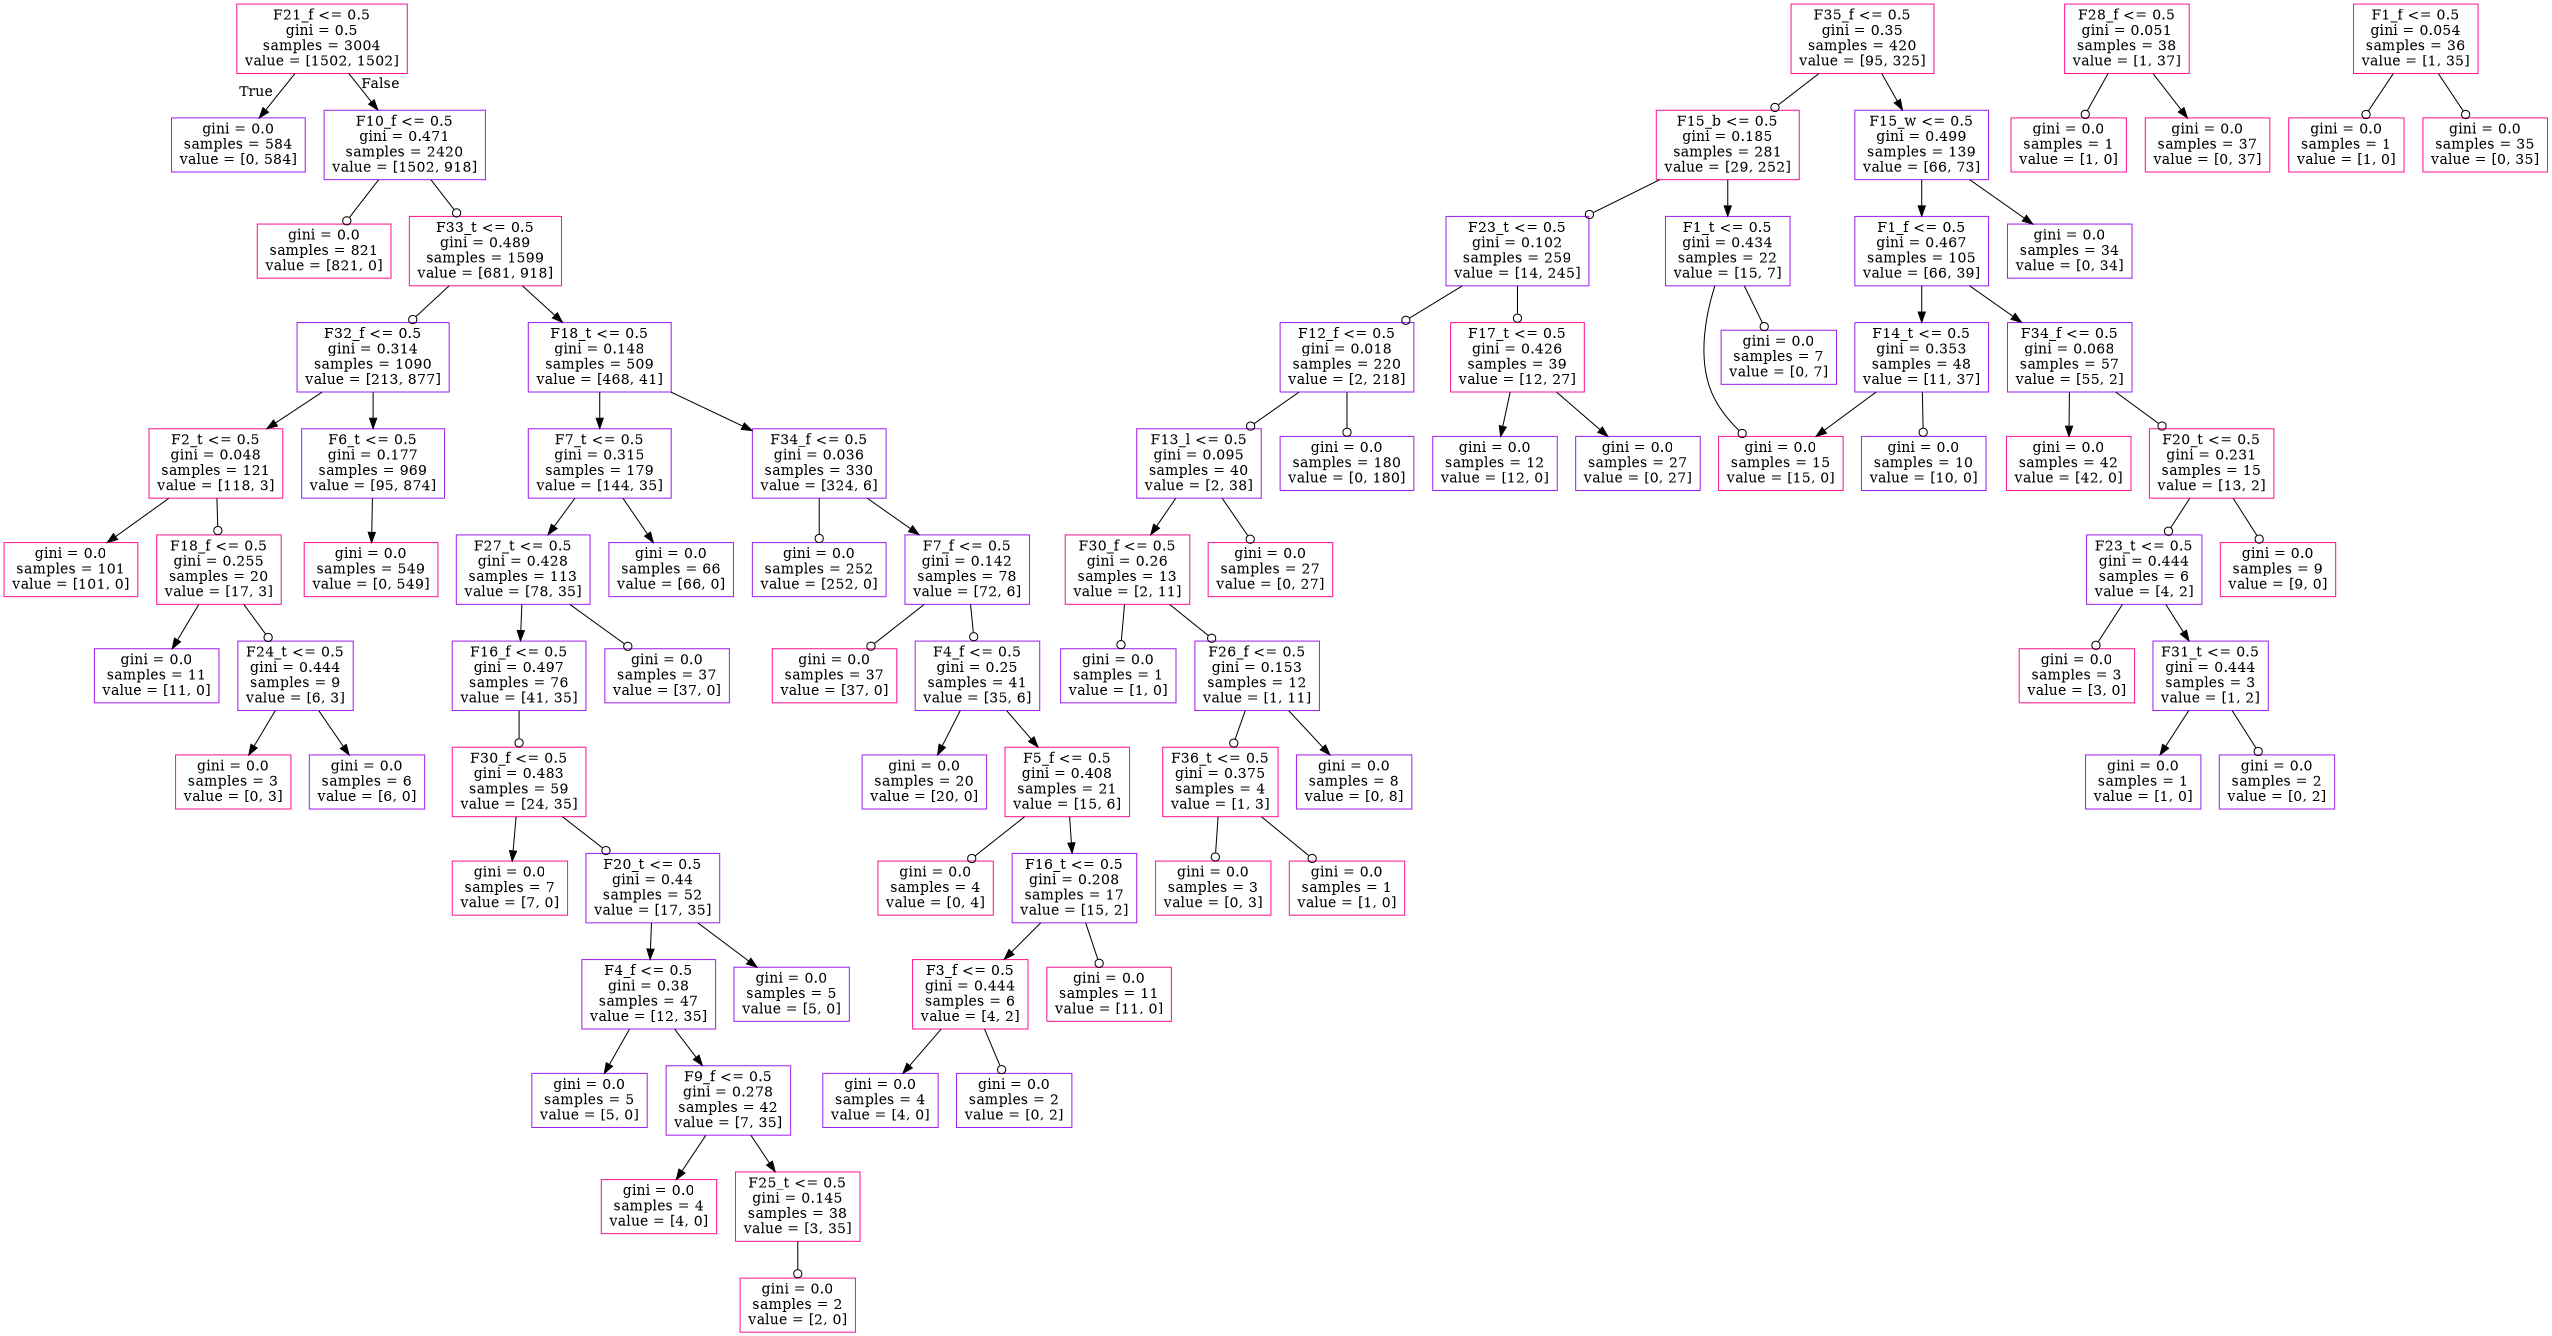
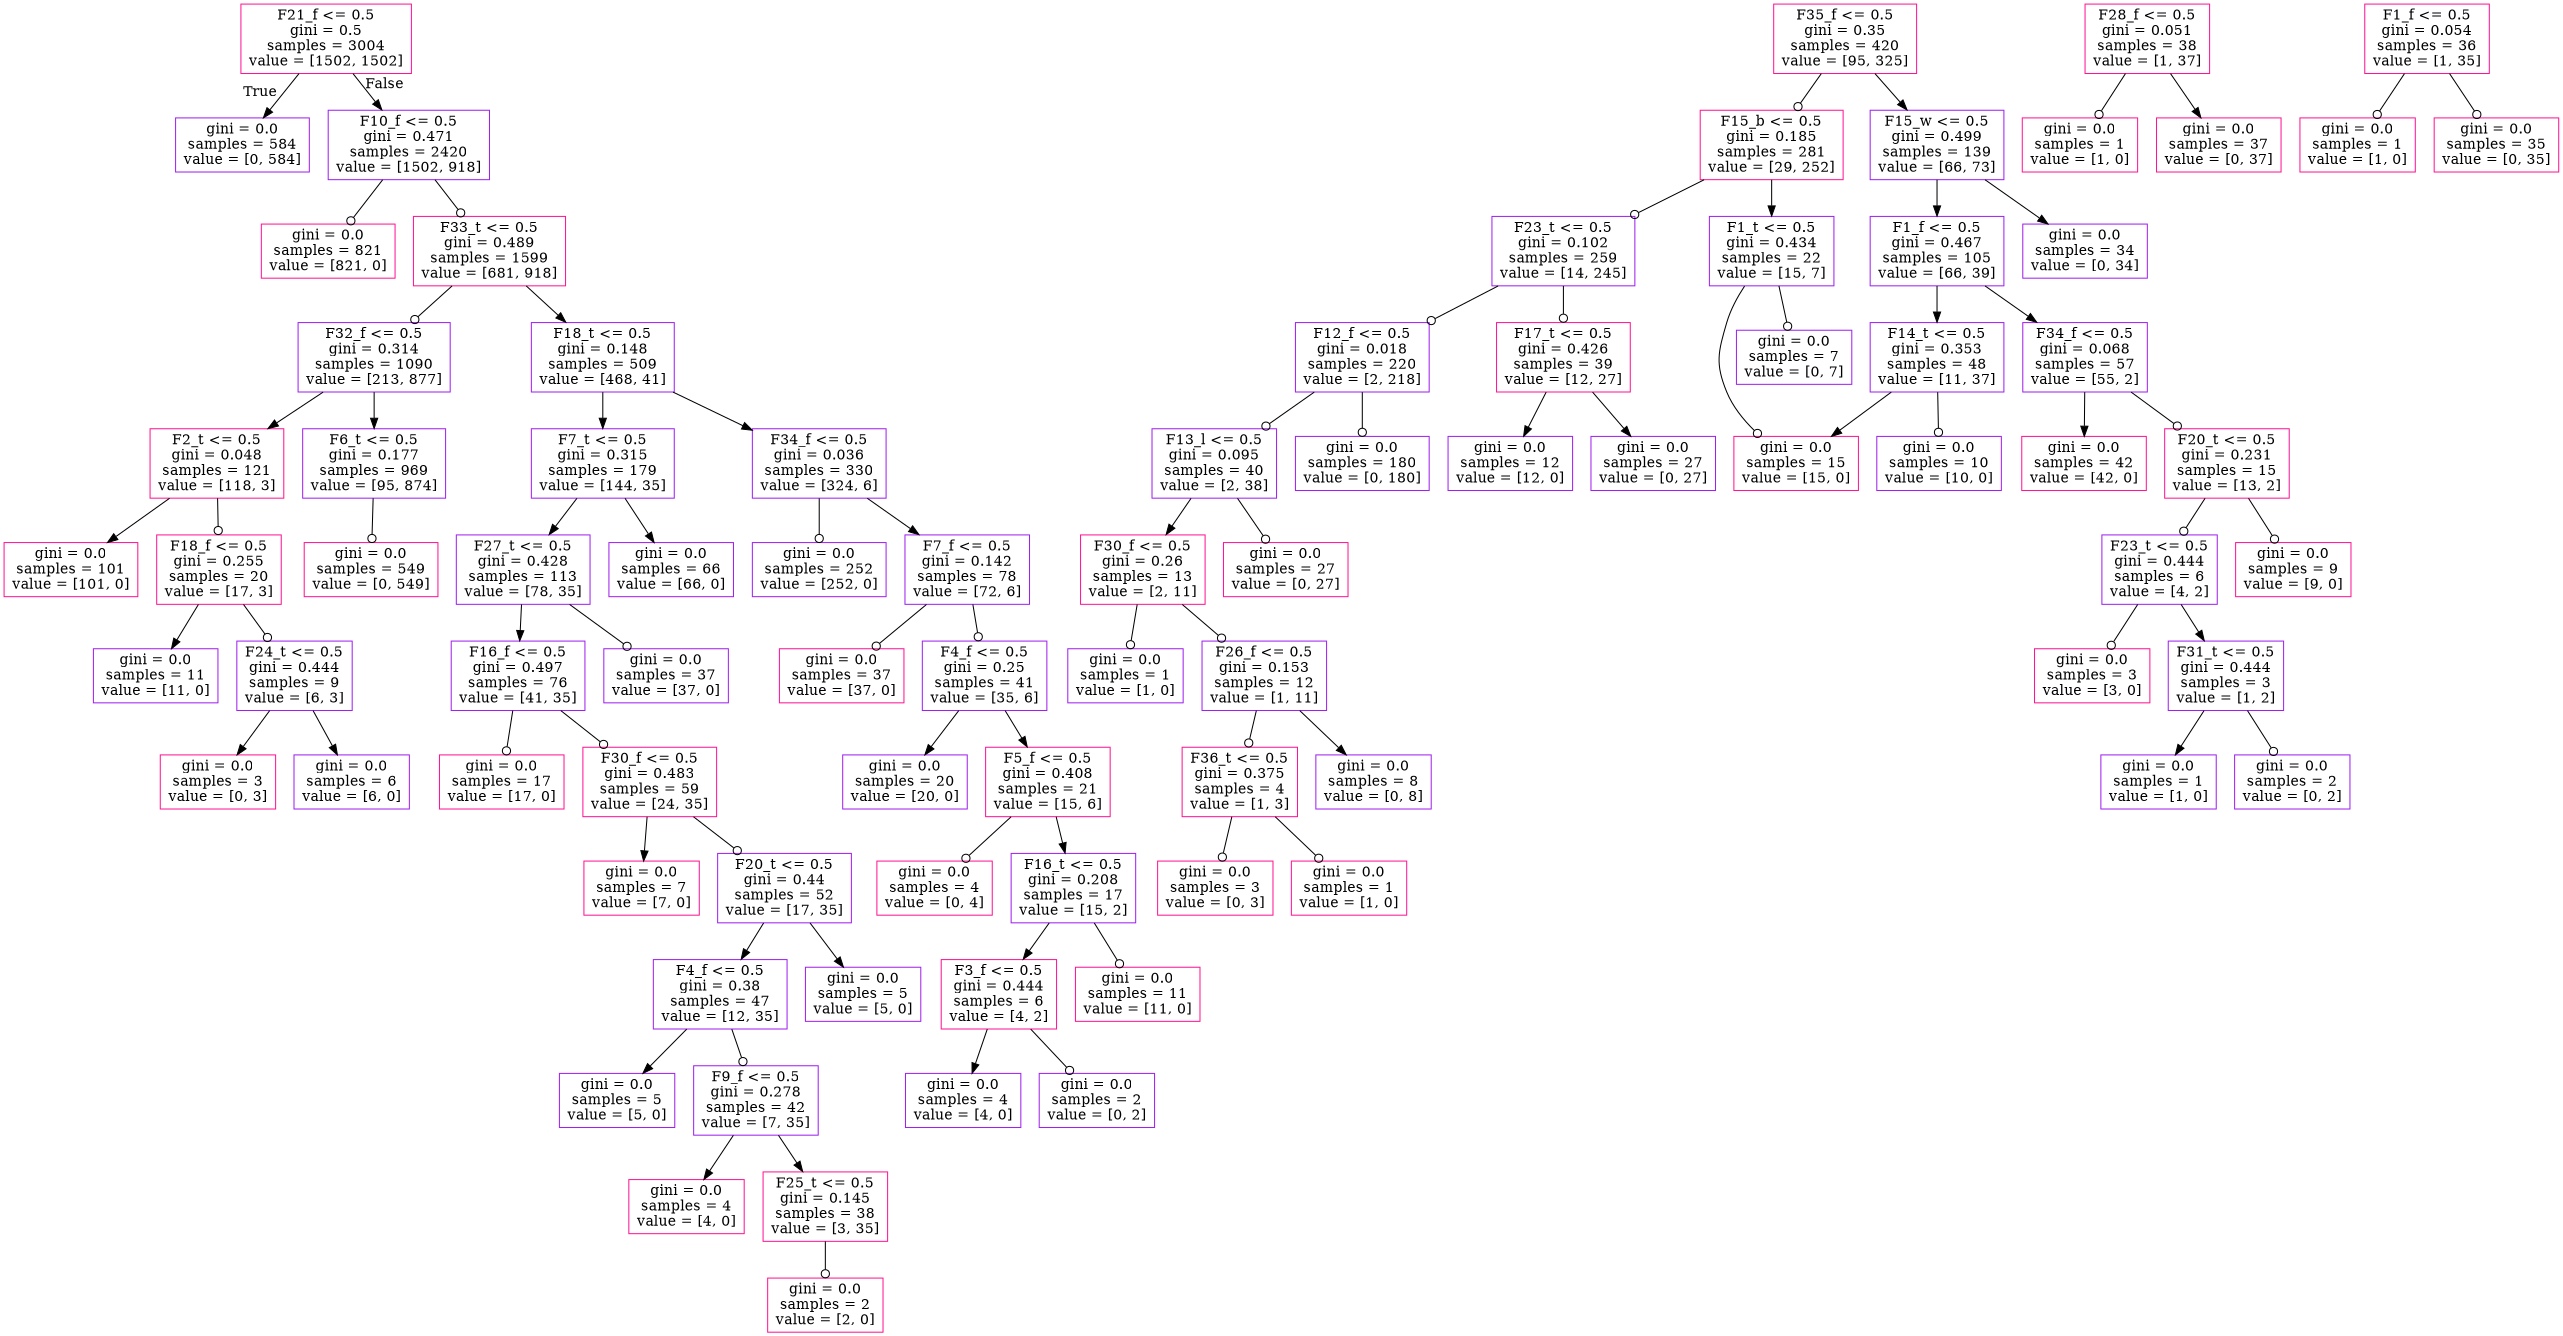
(372, 515) -> (373, 516)
none -> (502, 782)
(685, 1043) -> (737, 1043)
